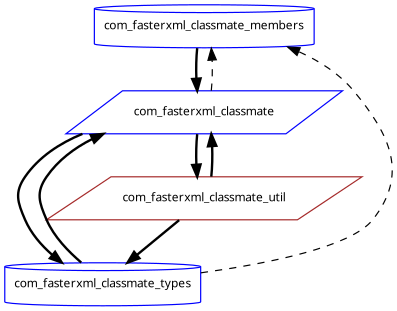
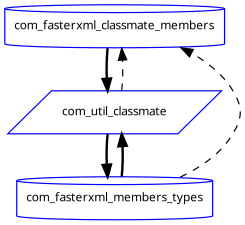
(204, 112) -> (115, 112)
(204, 198) -> none
(103, 284) -> (115, 198)
